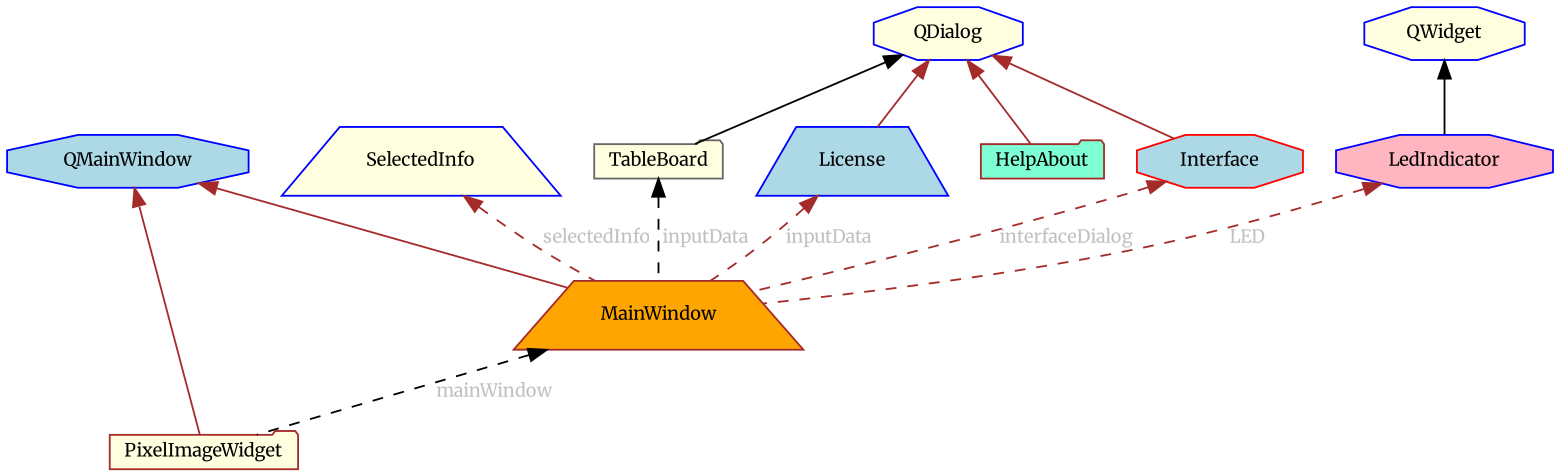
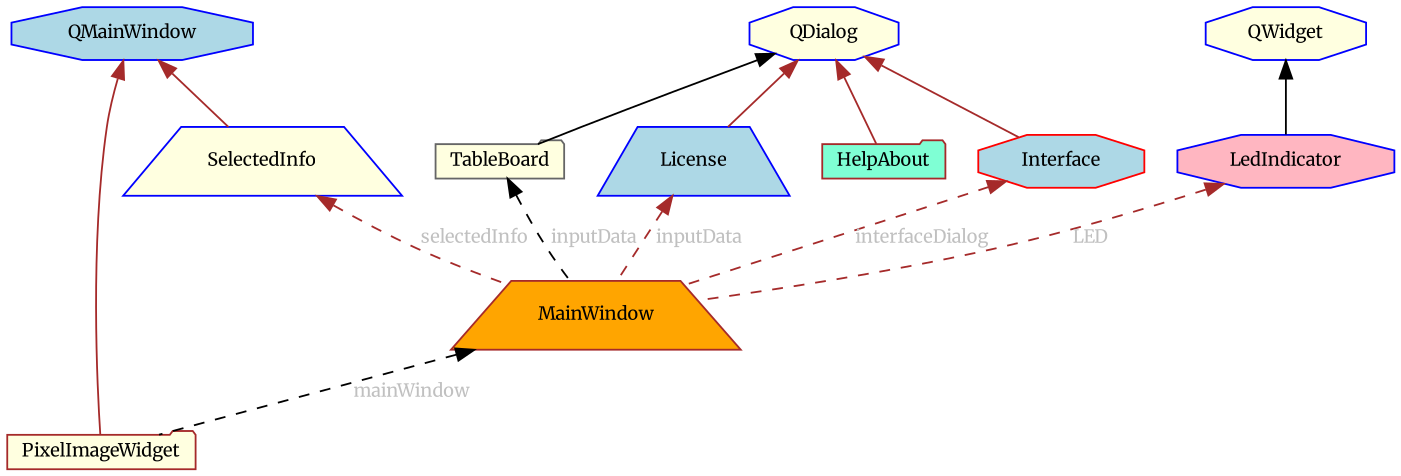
(392, 238) -> (200, 100)
